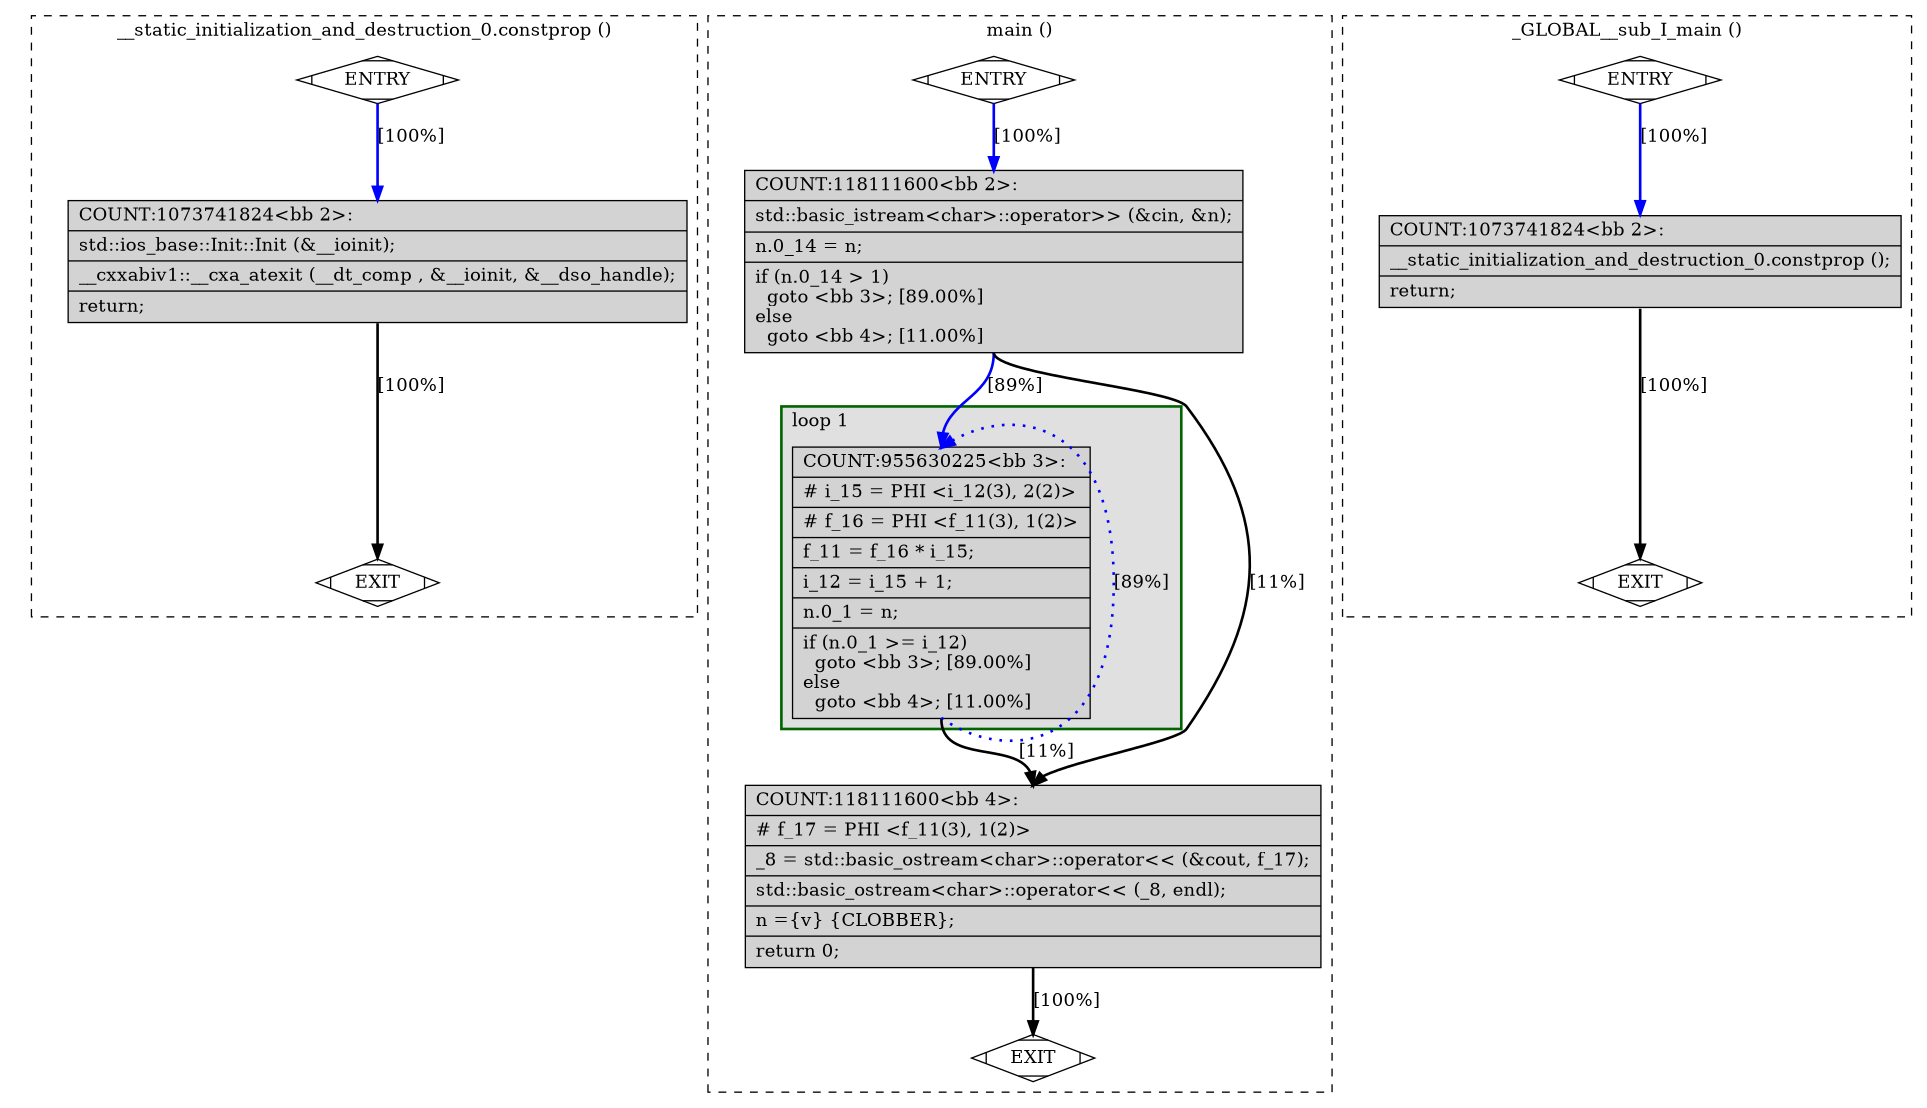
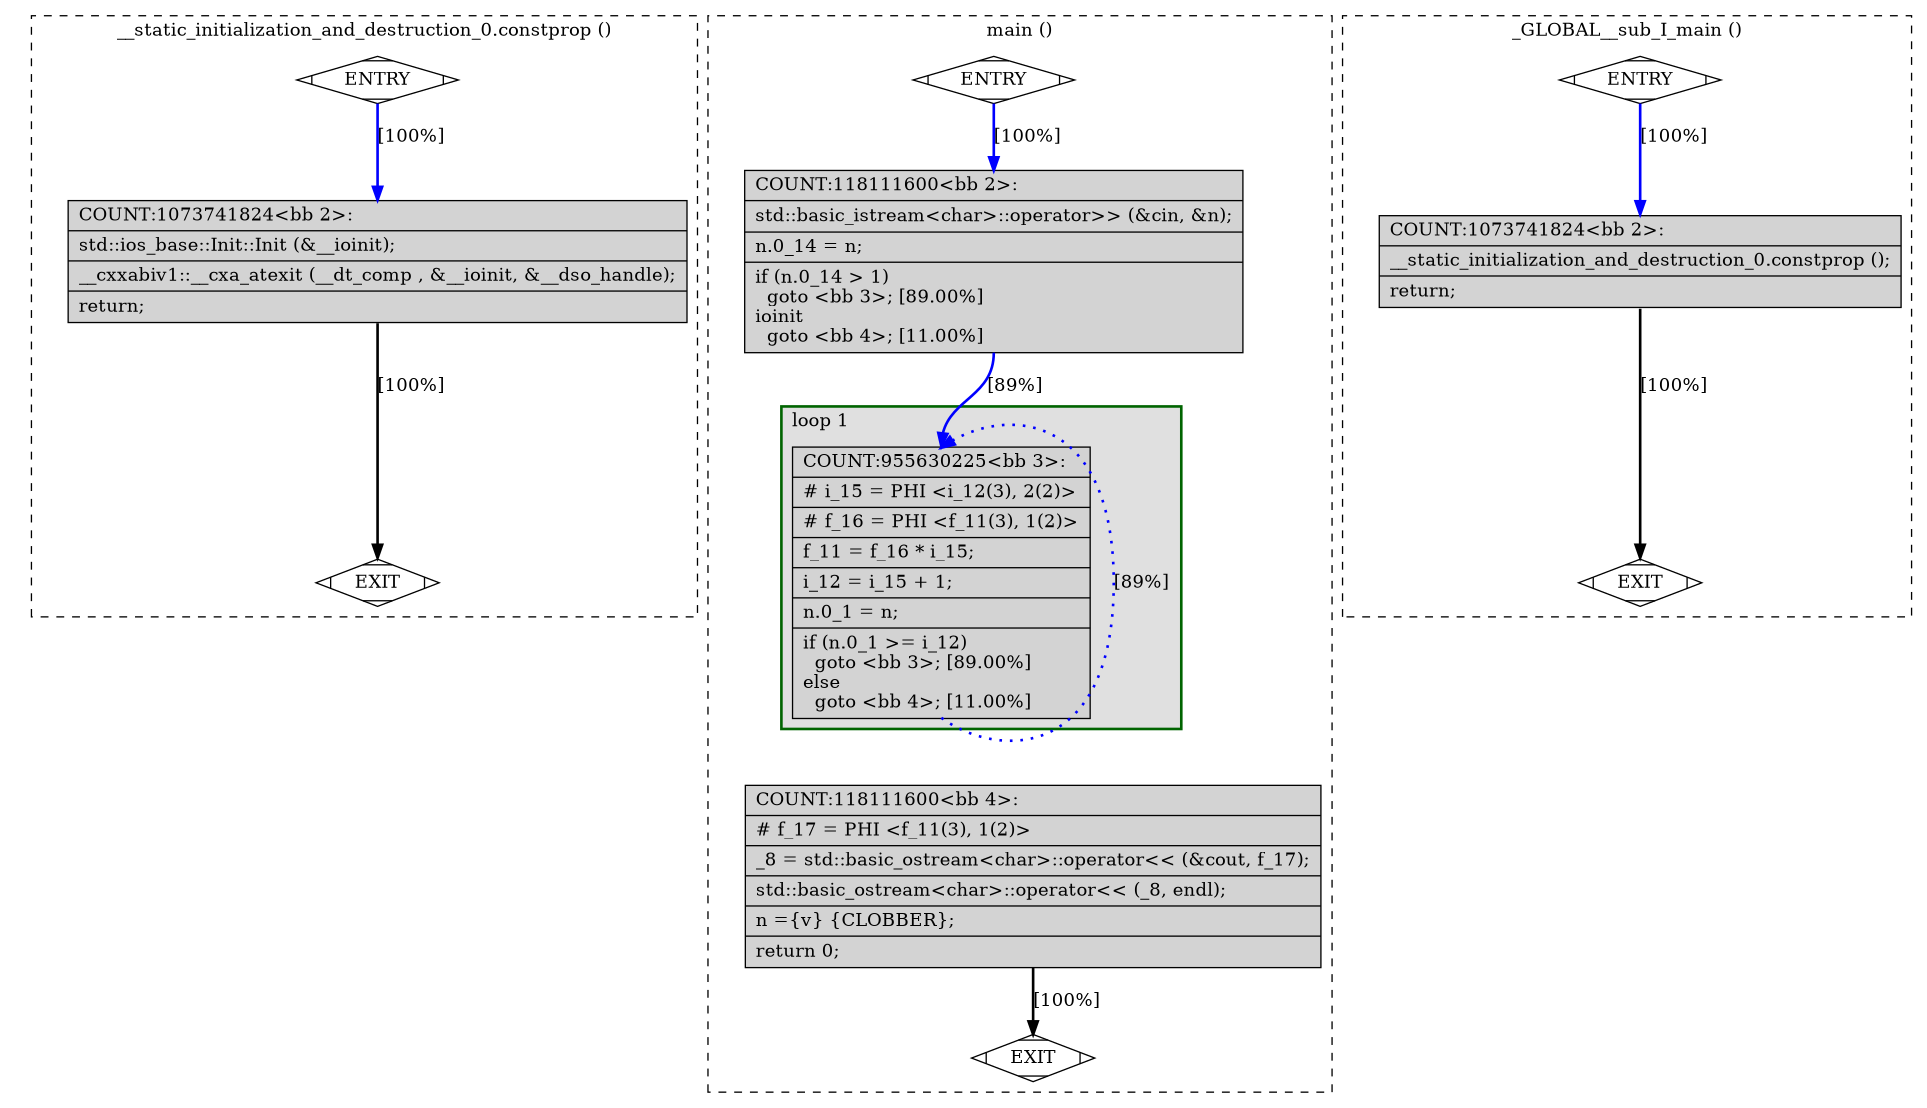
(774, 317) -> (779, 317)
(1248, 542) -> none
(981, 751) -> none
